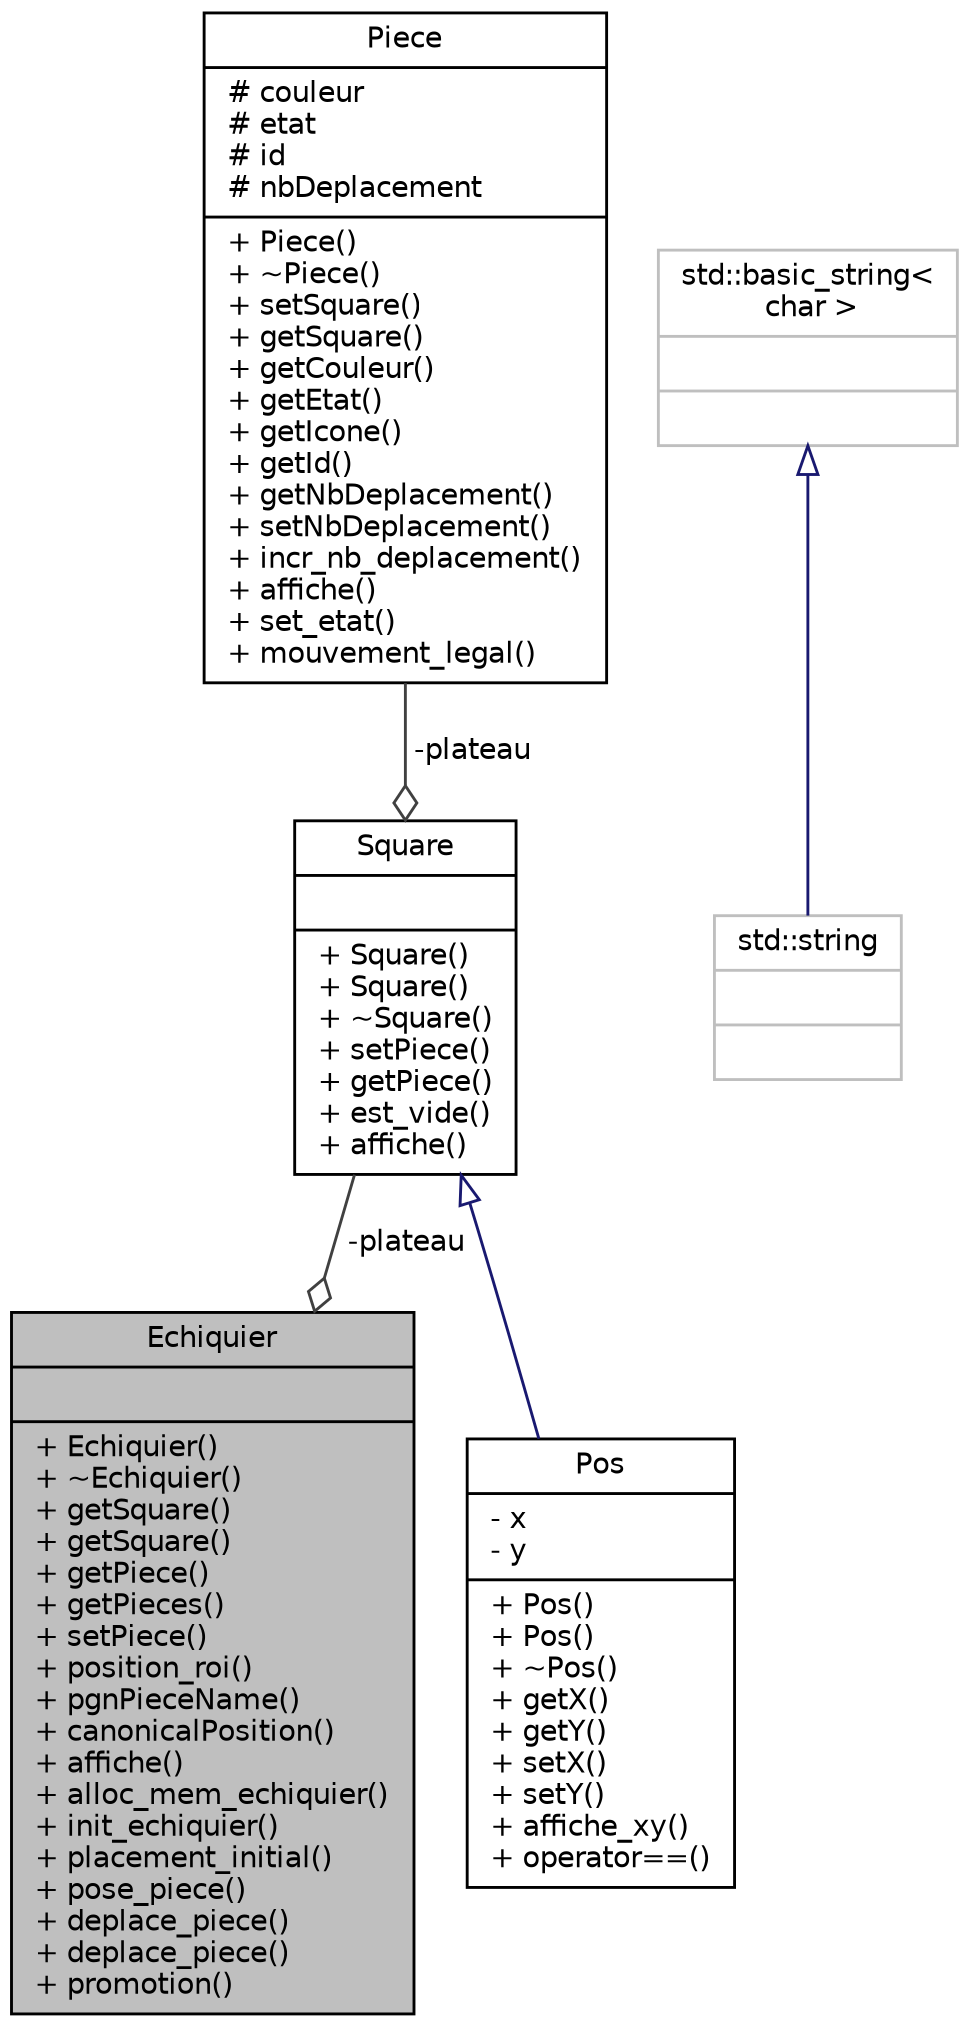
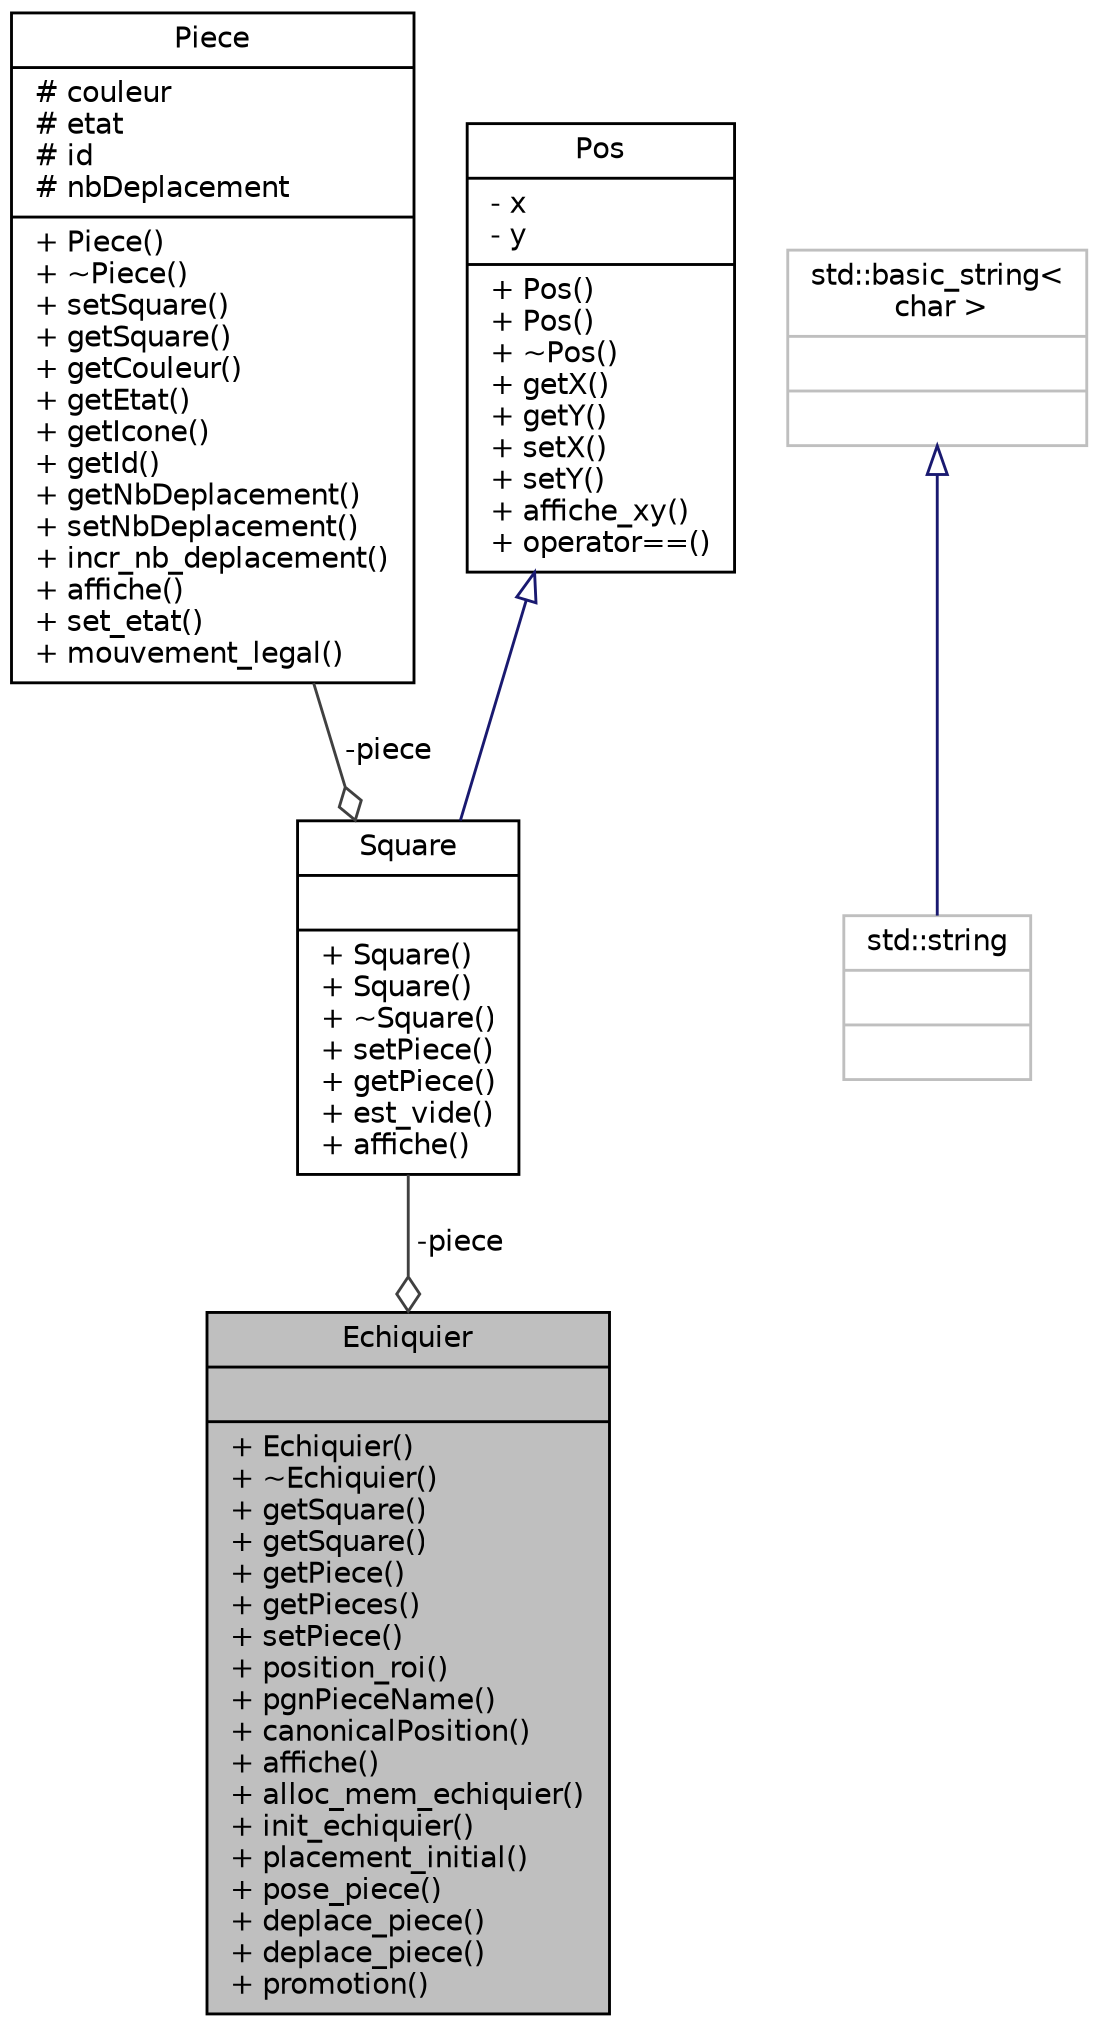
(469, 752) -> (385, 752)
(402, 1243) -> (457, 1243)
(505, 1321) -> (493, 710)
